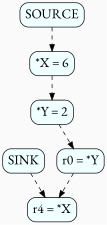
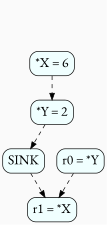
(52, 15) -> none
(65, 134) -> (40, 134)
(52, 210) -> (52, 210)
